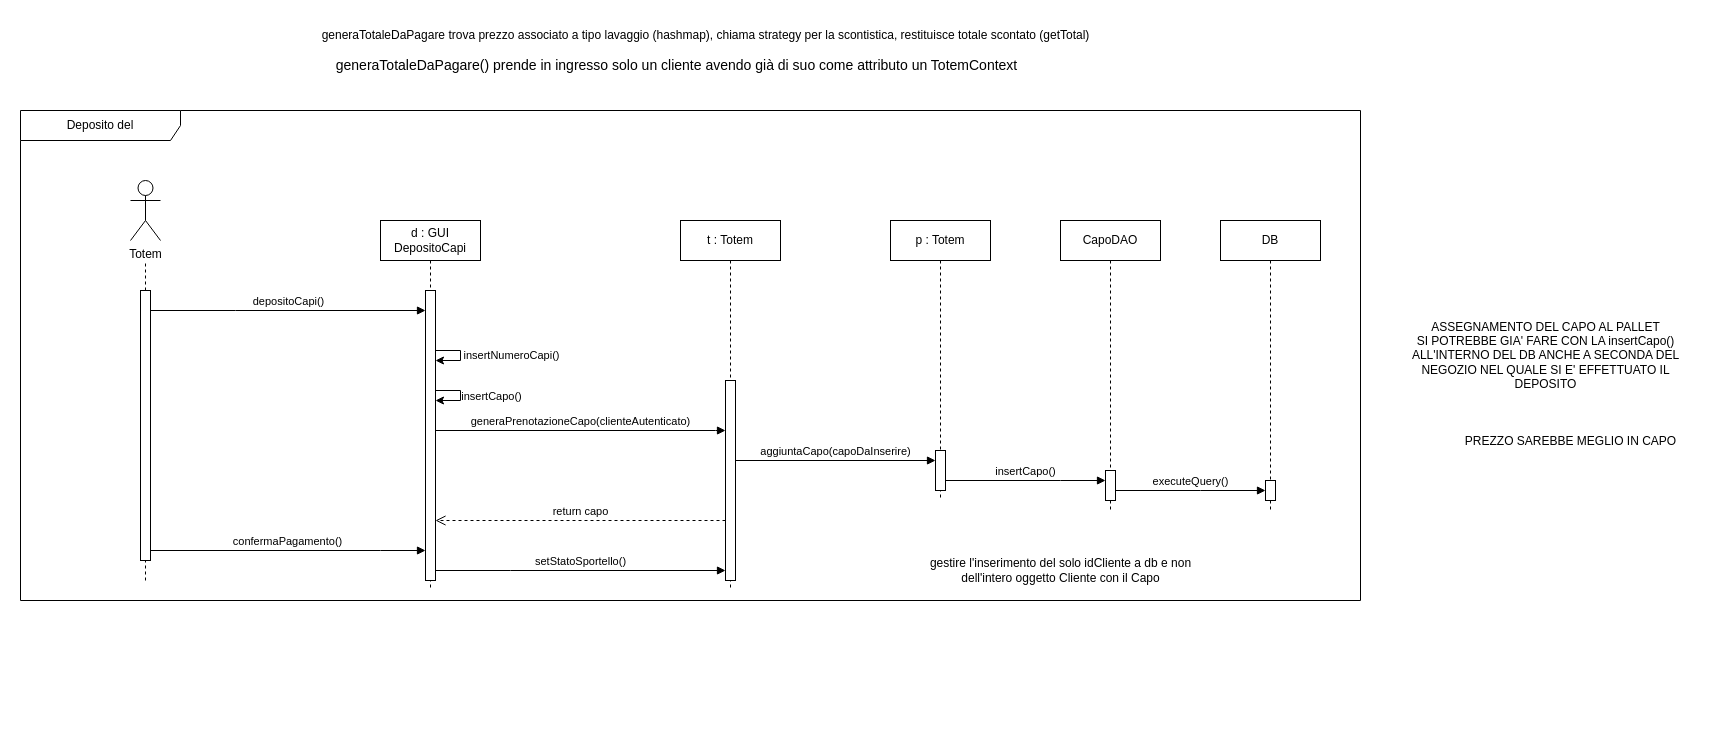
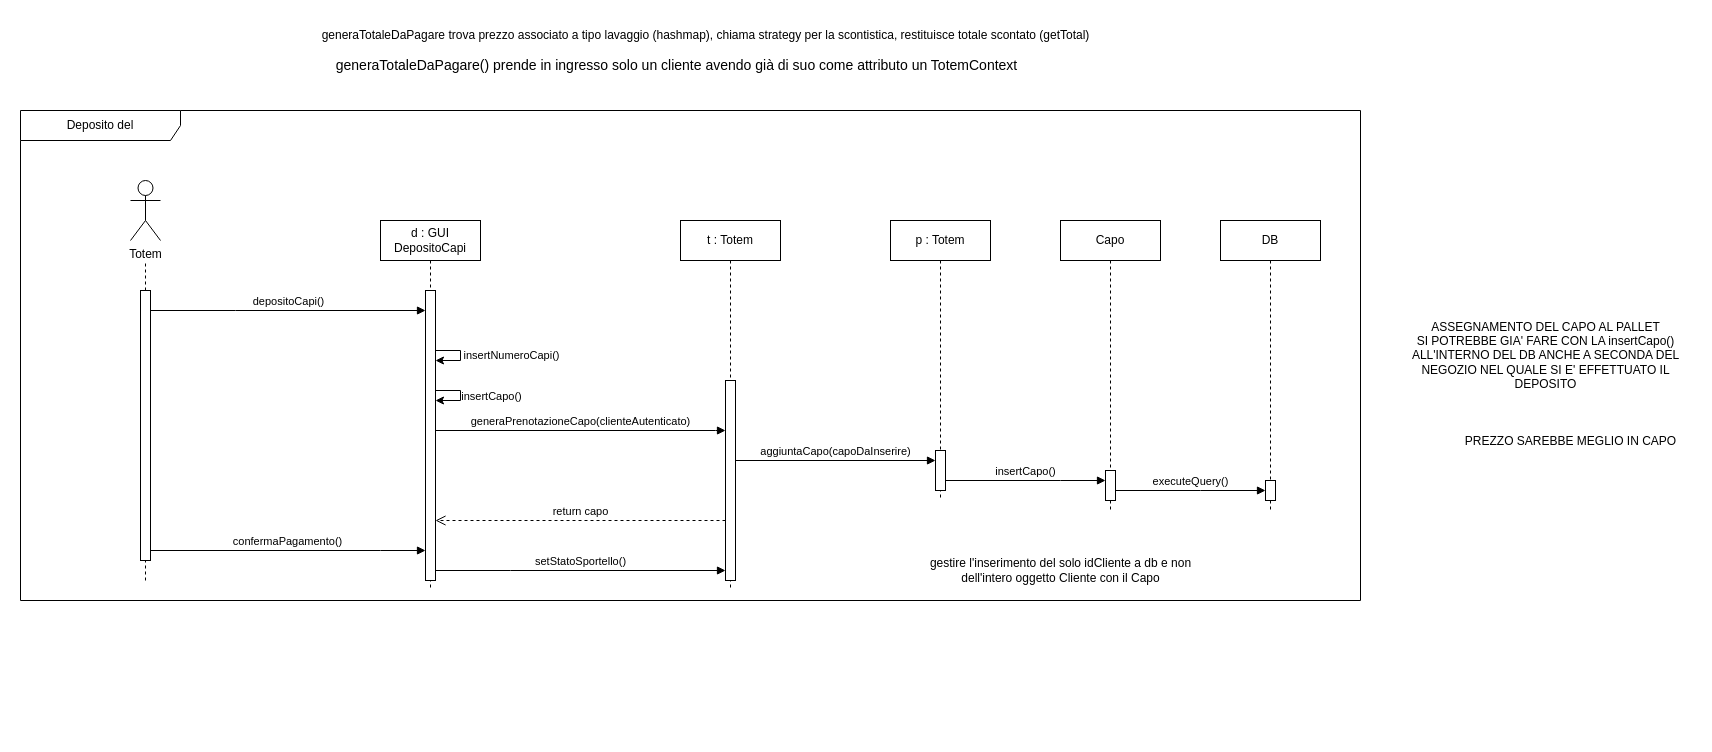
(1111, 241) -> (1111, 241)
